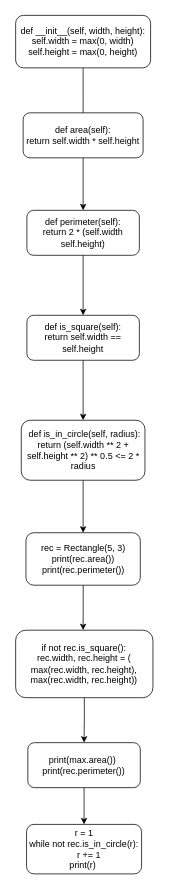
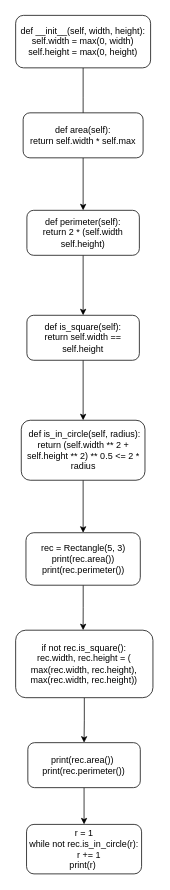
(83, 135) -> (83, 135)
(84, 765) -> (84, 765)
